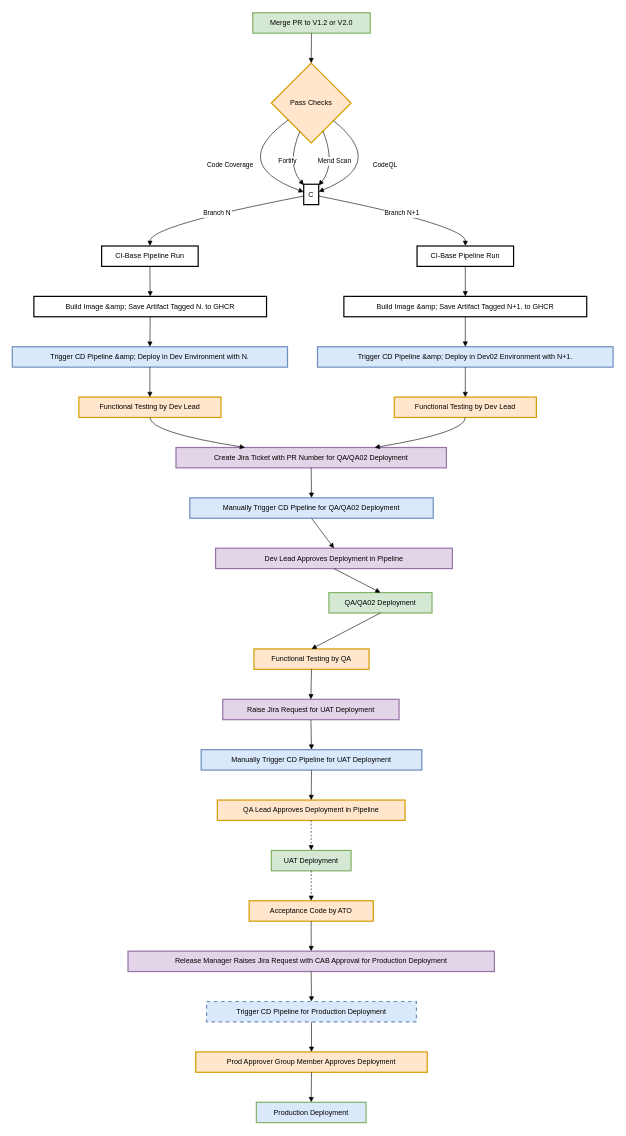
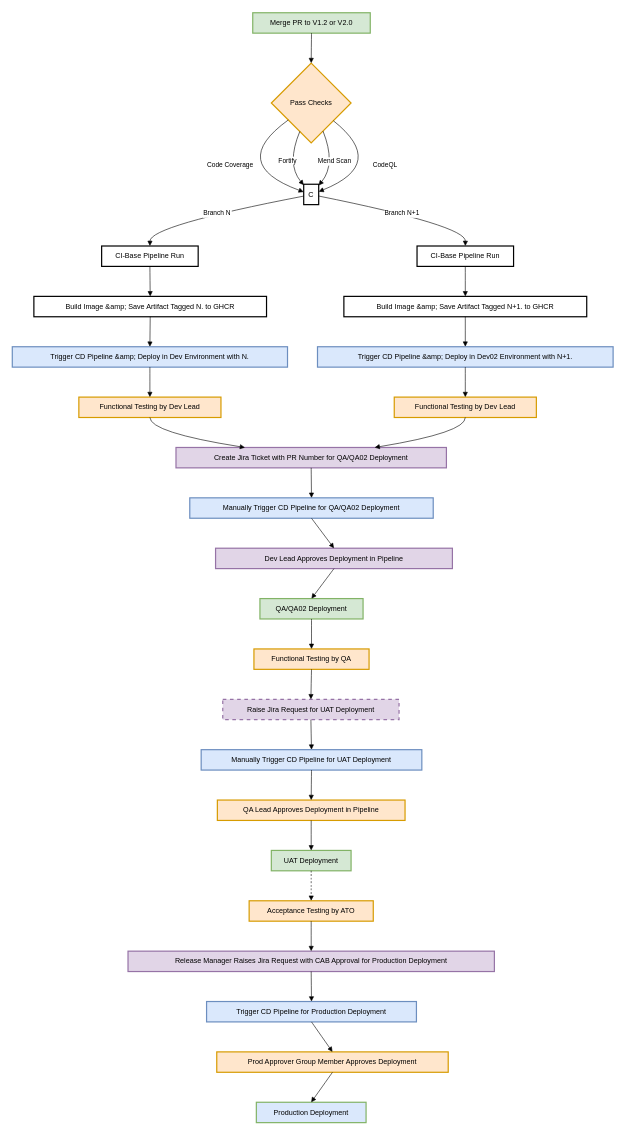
(381, 603) -> (312, 609)
(311, 710) -> (311, 710)
(311, 833) -> (311, 833)
(311, 911) -> (311, 911)
(312, 1012) -> (312, 1012)
(312, 1062) -> (333, 1062)
